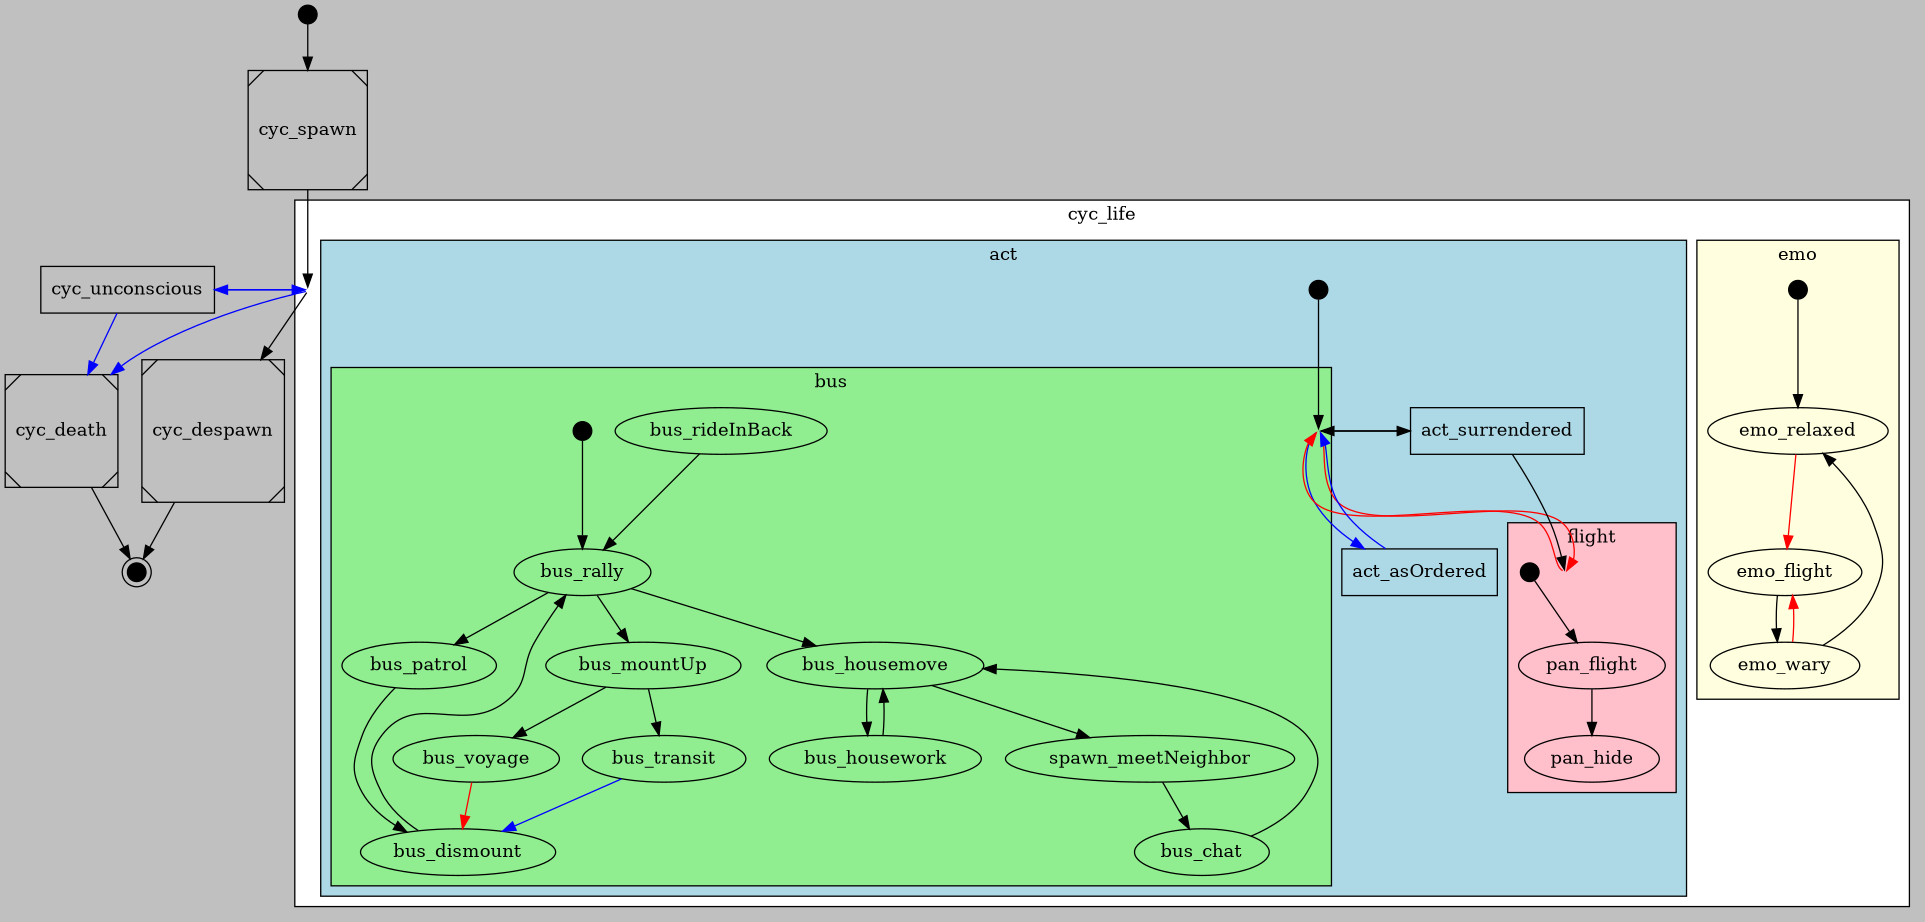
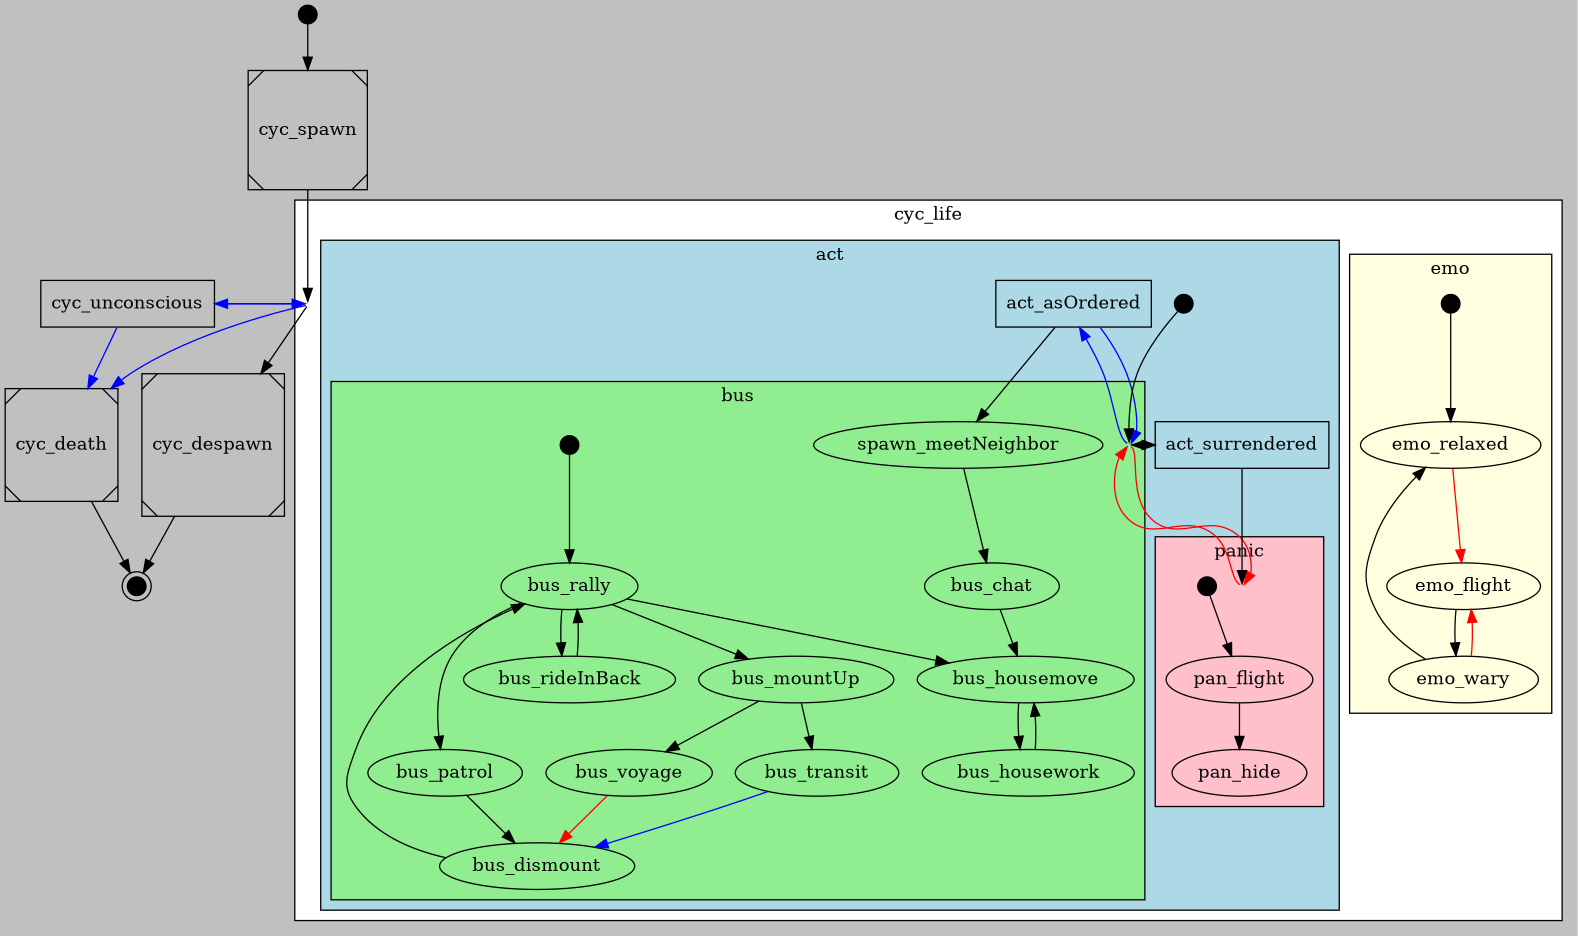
(1592, 538) -> (1239, 552)
none -> (561, 626)
(1005, 710) -> (1020, 369)
